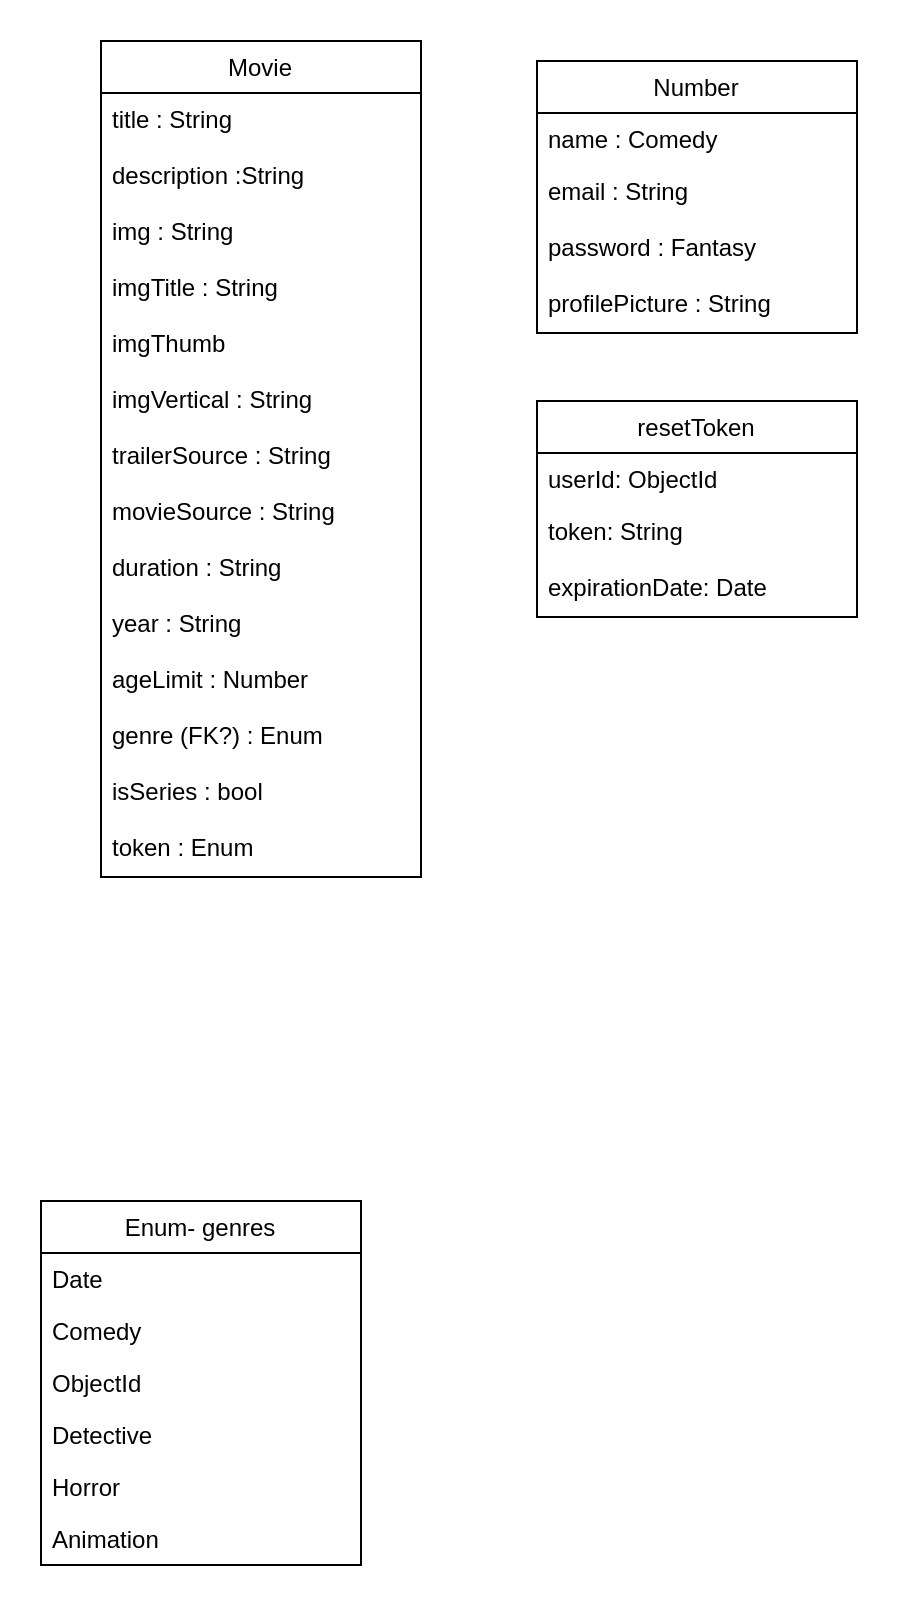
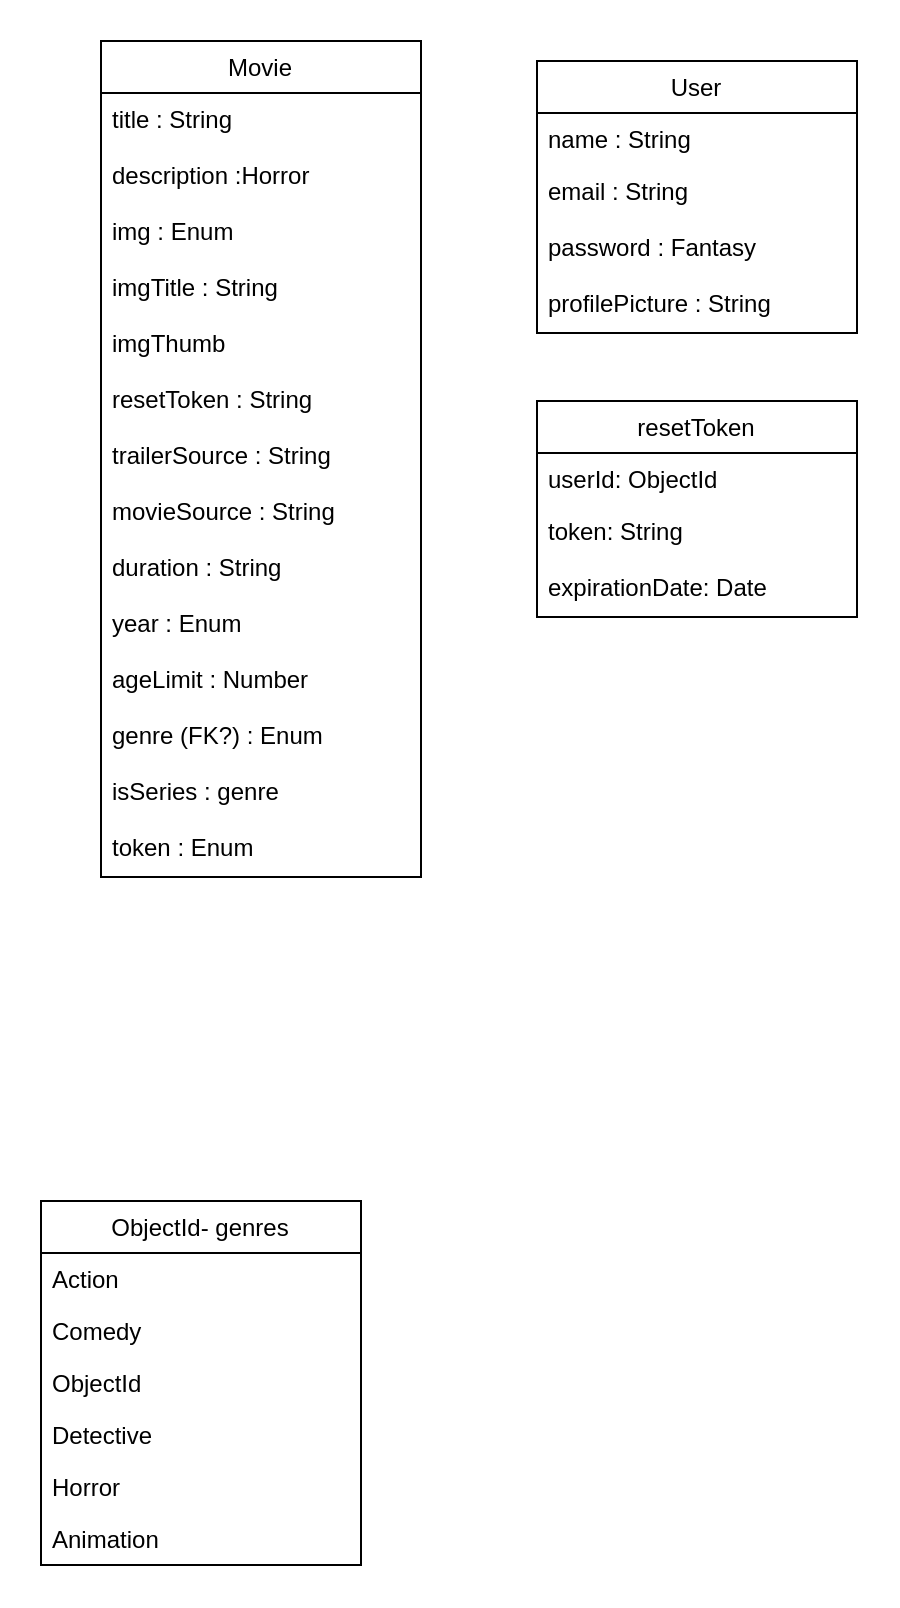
(696, 88) -> (696, 88)
(626, 140) -> (623, 140)
(224, 176) -> (227, 176)
(177, 232) -> (167, 232)
(228, 400) -> (230, 400)
(190, 624) -> (180, 624)
(194, 792) -> (204, 792)
(200, 1228) -> (200, 1228)
(79, 1280) -> (89, 1280)
